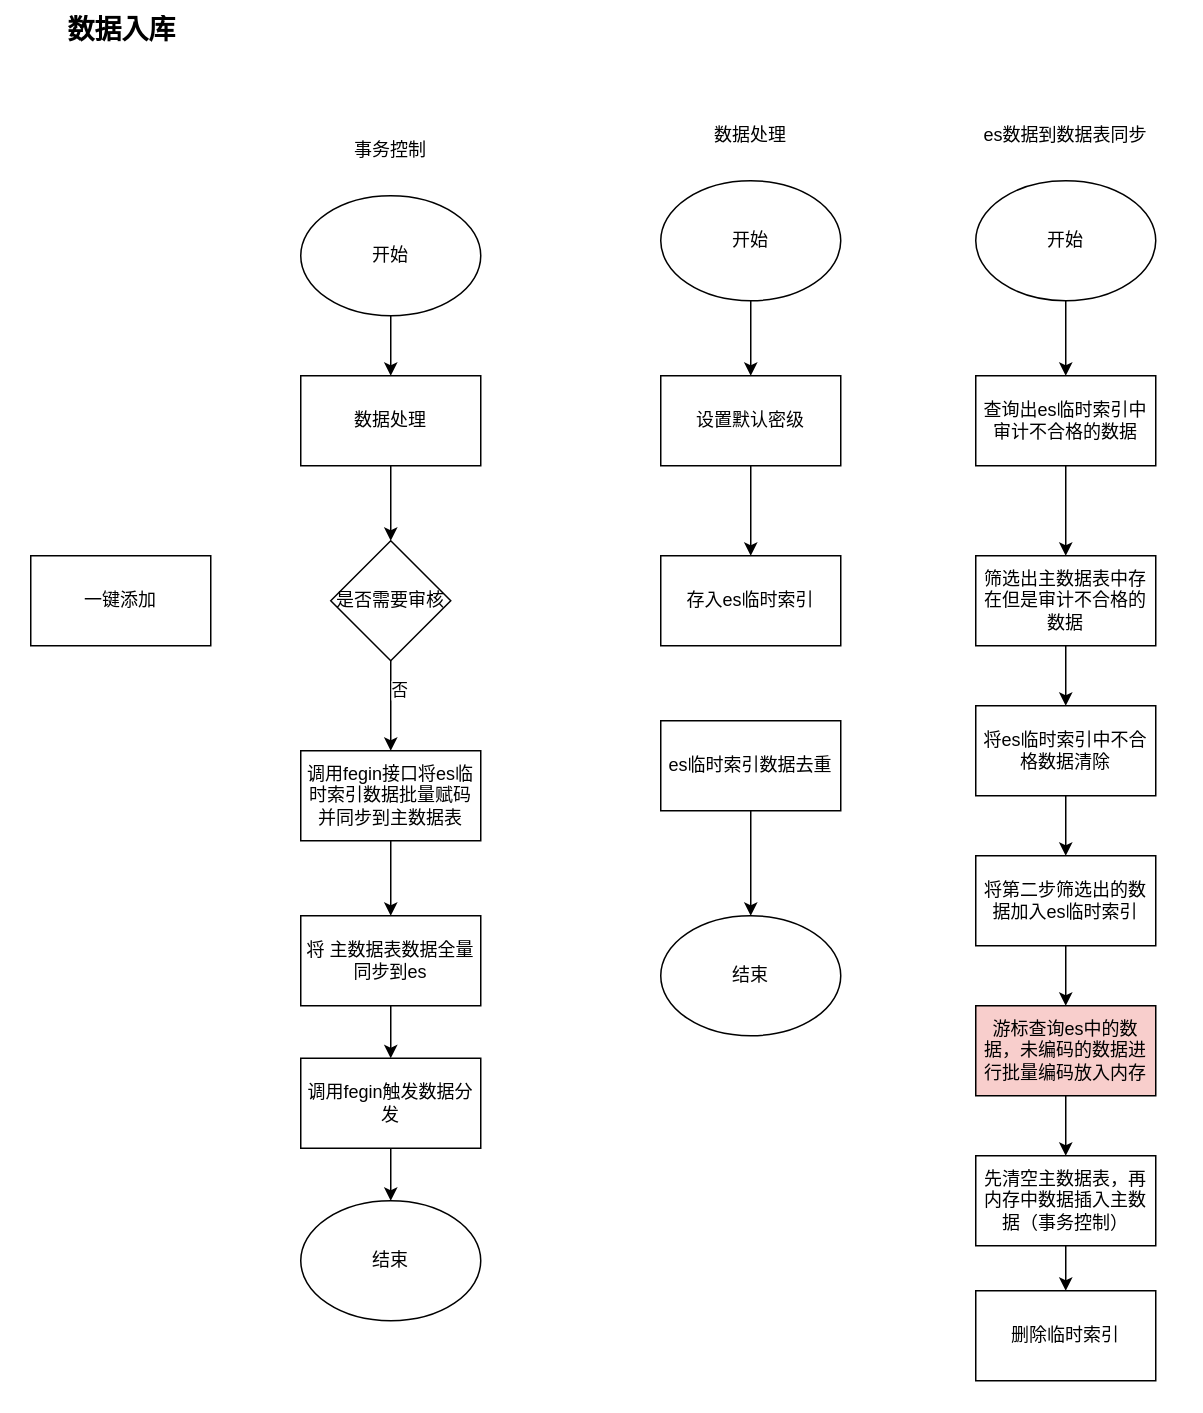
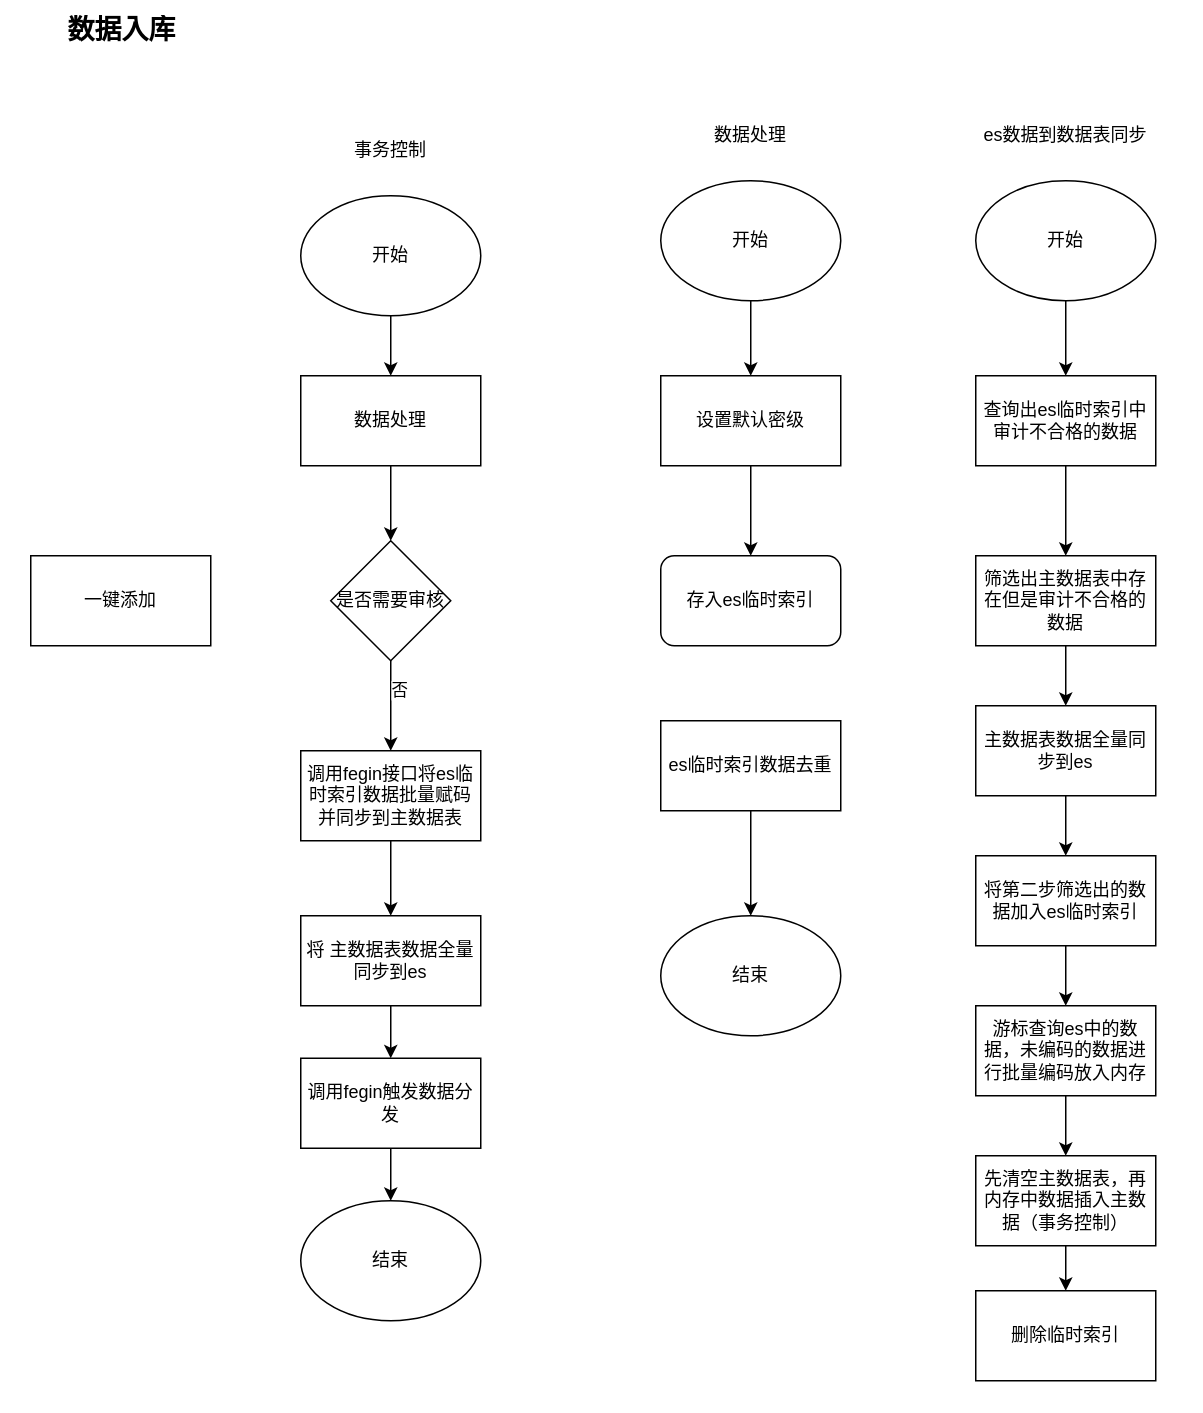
(751, 601) -> (751, 601)
(1066, 751) -> (1066, 751)
(1066, 1051) -> (1066, 1051)
